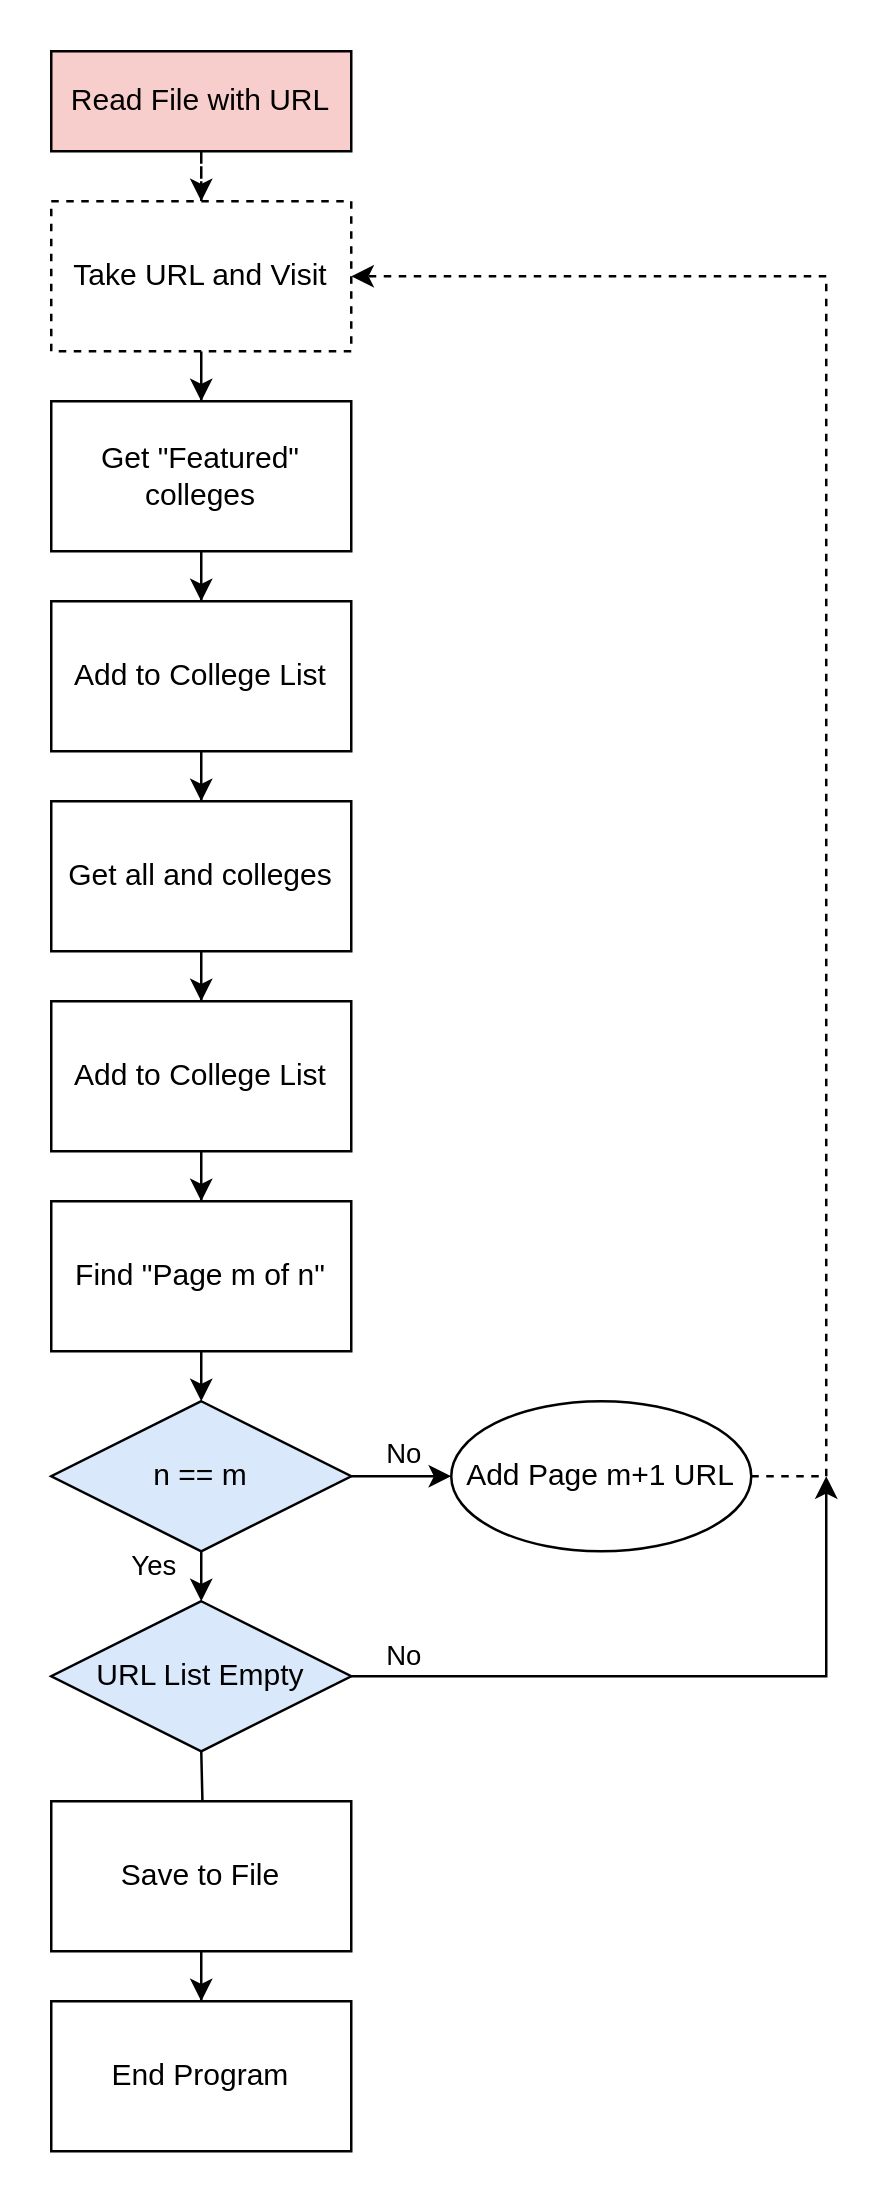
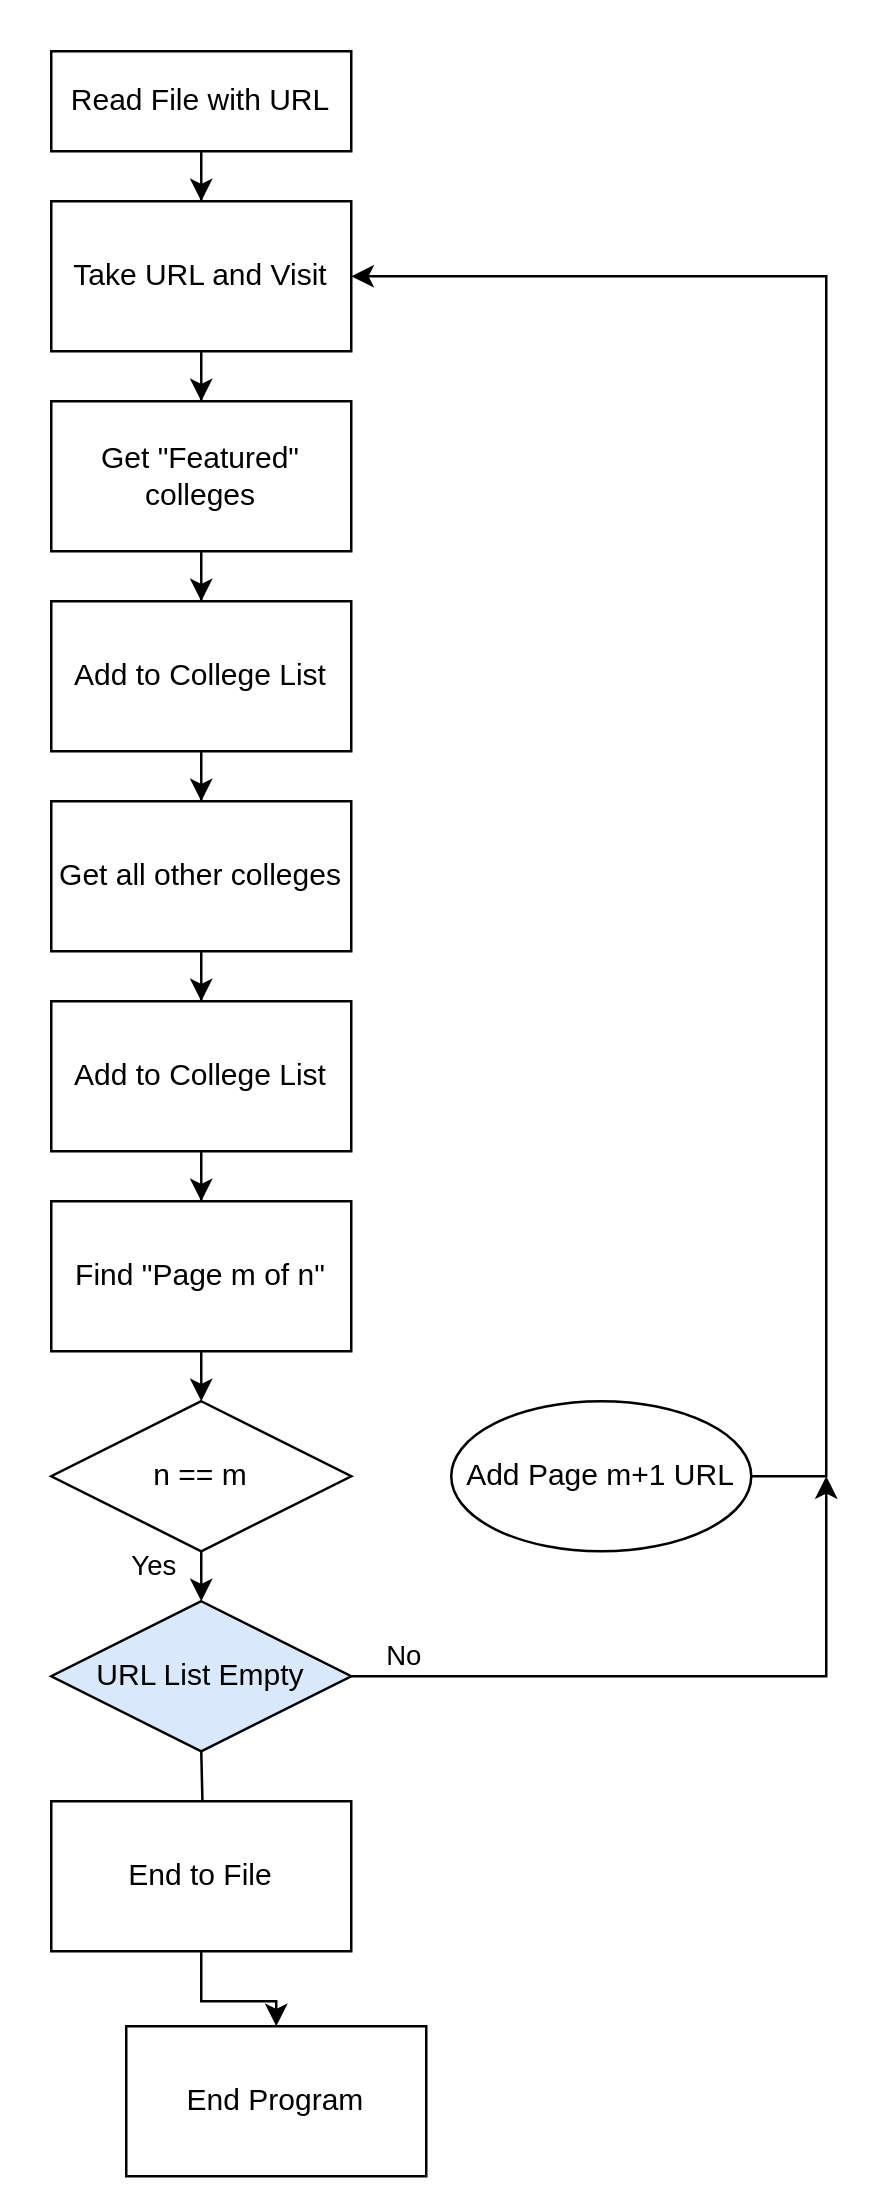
(201, 101) -> (201, 101)
(201, 201) -> (201, 201)
(201, 276) -> (201, 276)
(826, 685) -> (826, 685)
(201, 876) -> (201, 876)
(201, 1476) -> (201, 1476)
(393, 1476) -> none
(201, 1876) -> (201, 1876)
(201, 2076) -> (276, 2101)
